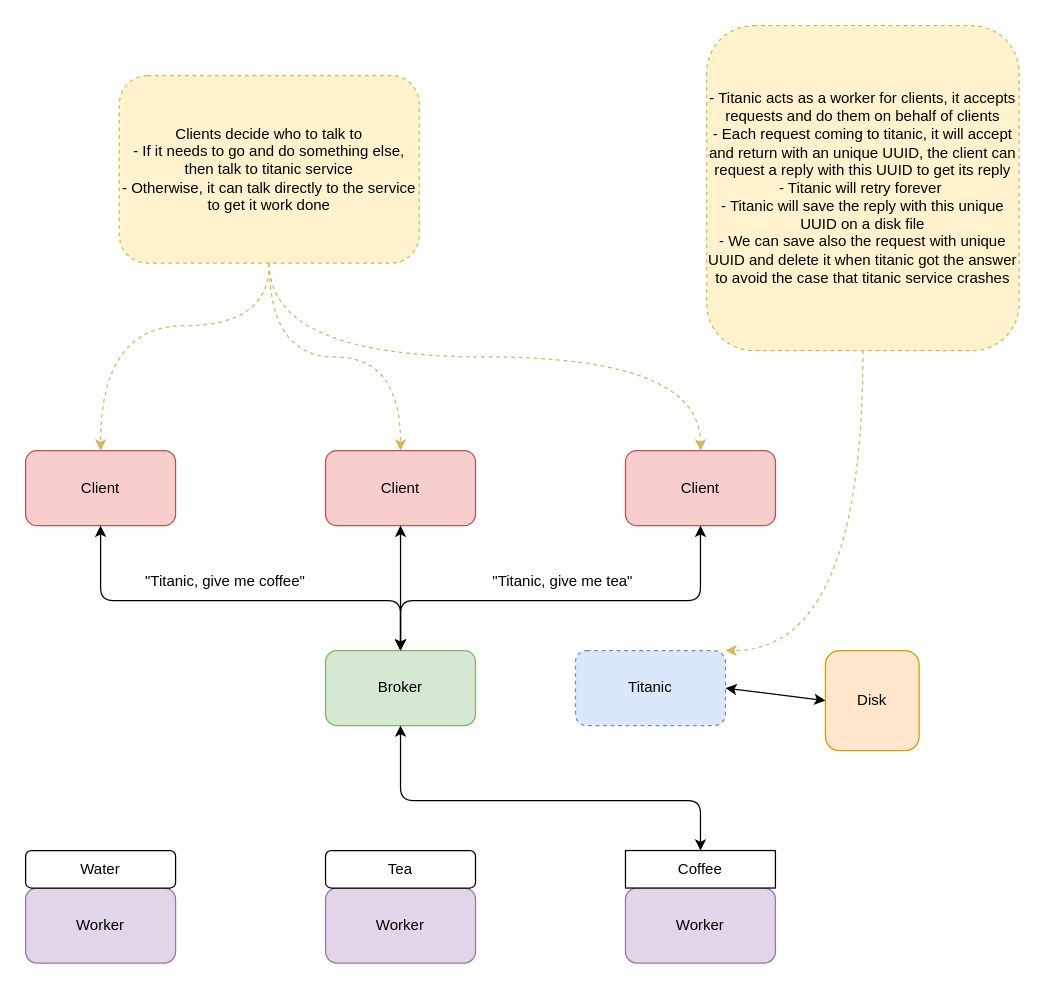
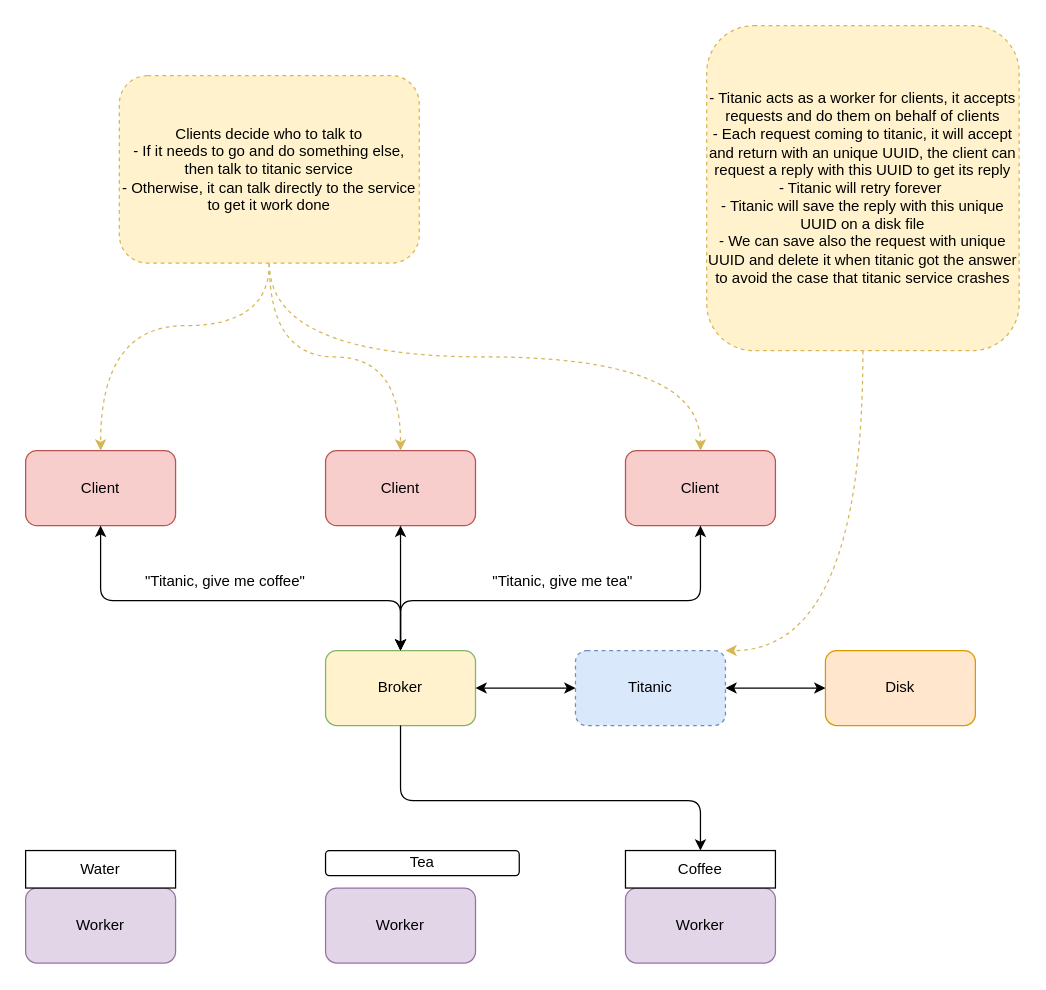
(401, 688) -> (401, 688)
none -> (526, 688)
(873, 701) -> (901, 688)
(401, 736) -> (401, 732)
(101, 869) -> (101, 869)
(401, 869) -> (423, 863)
